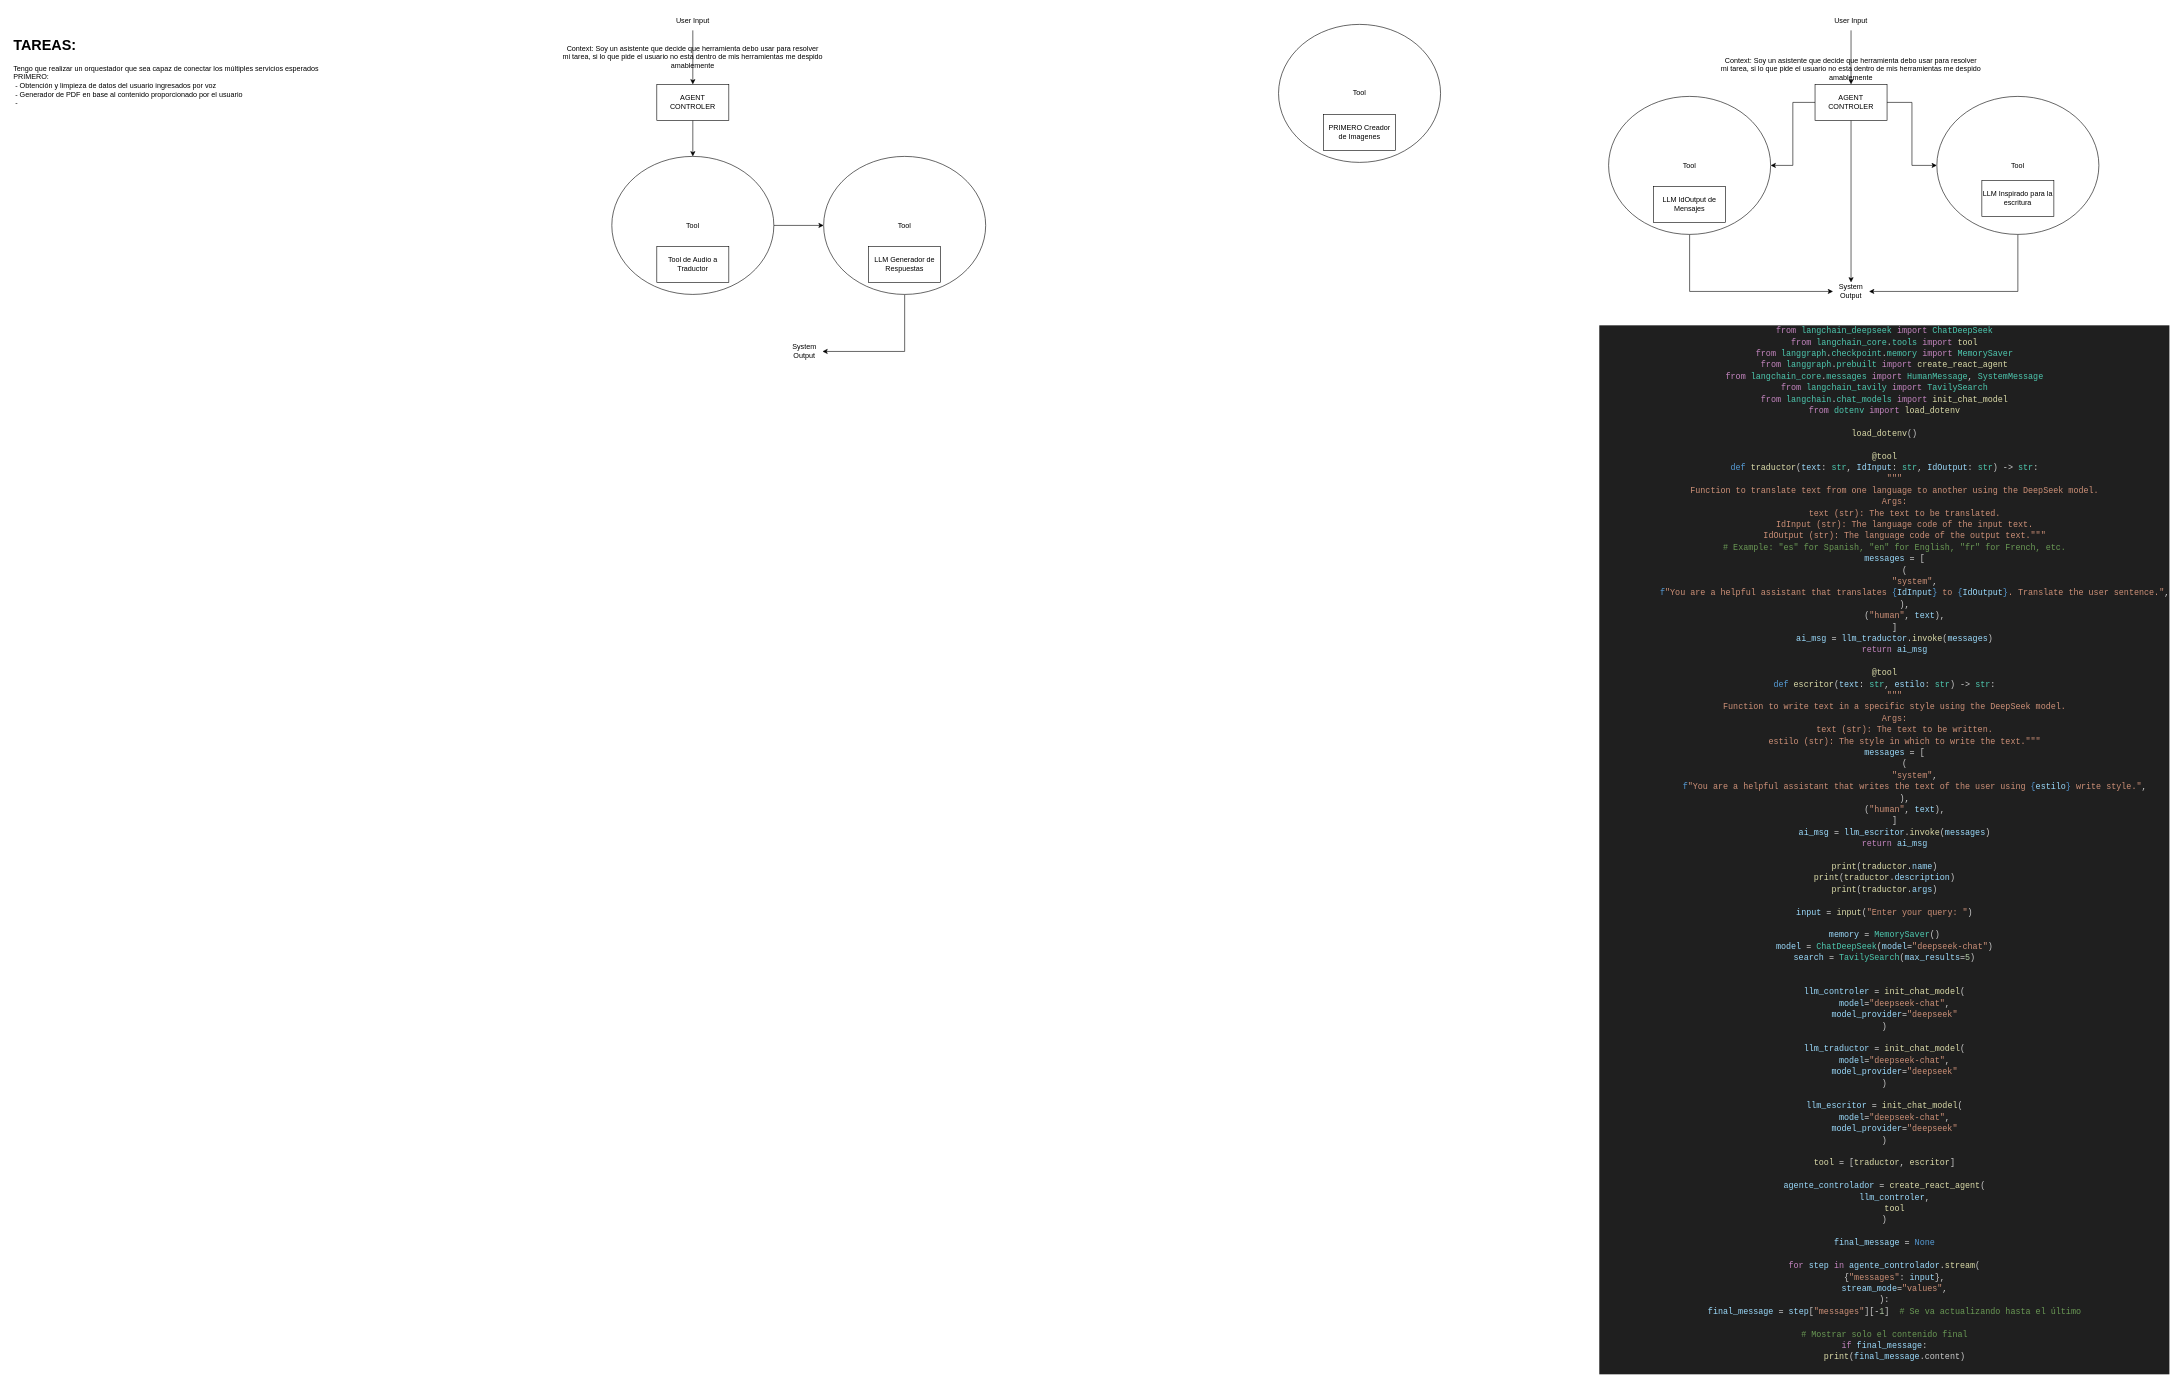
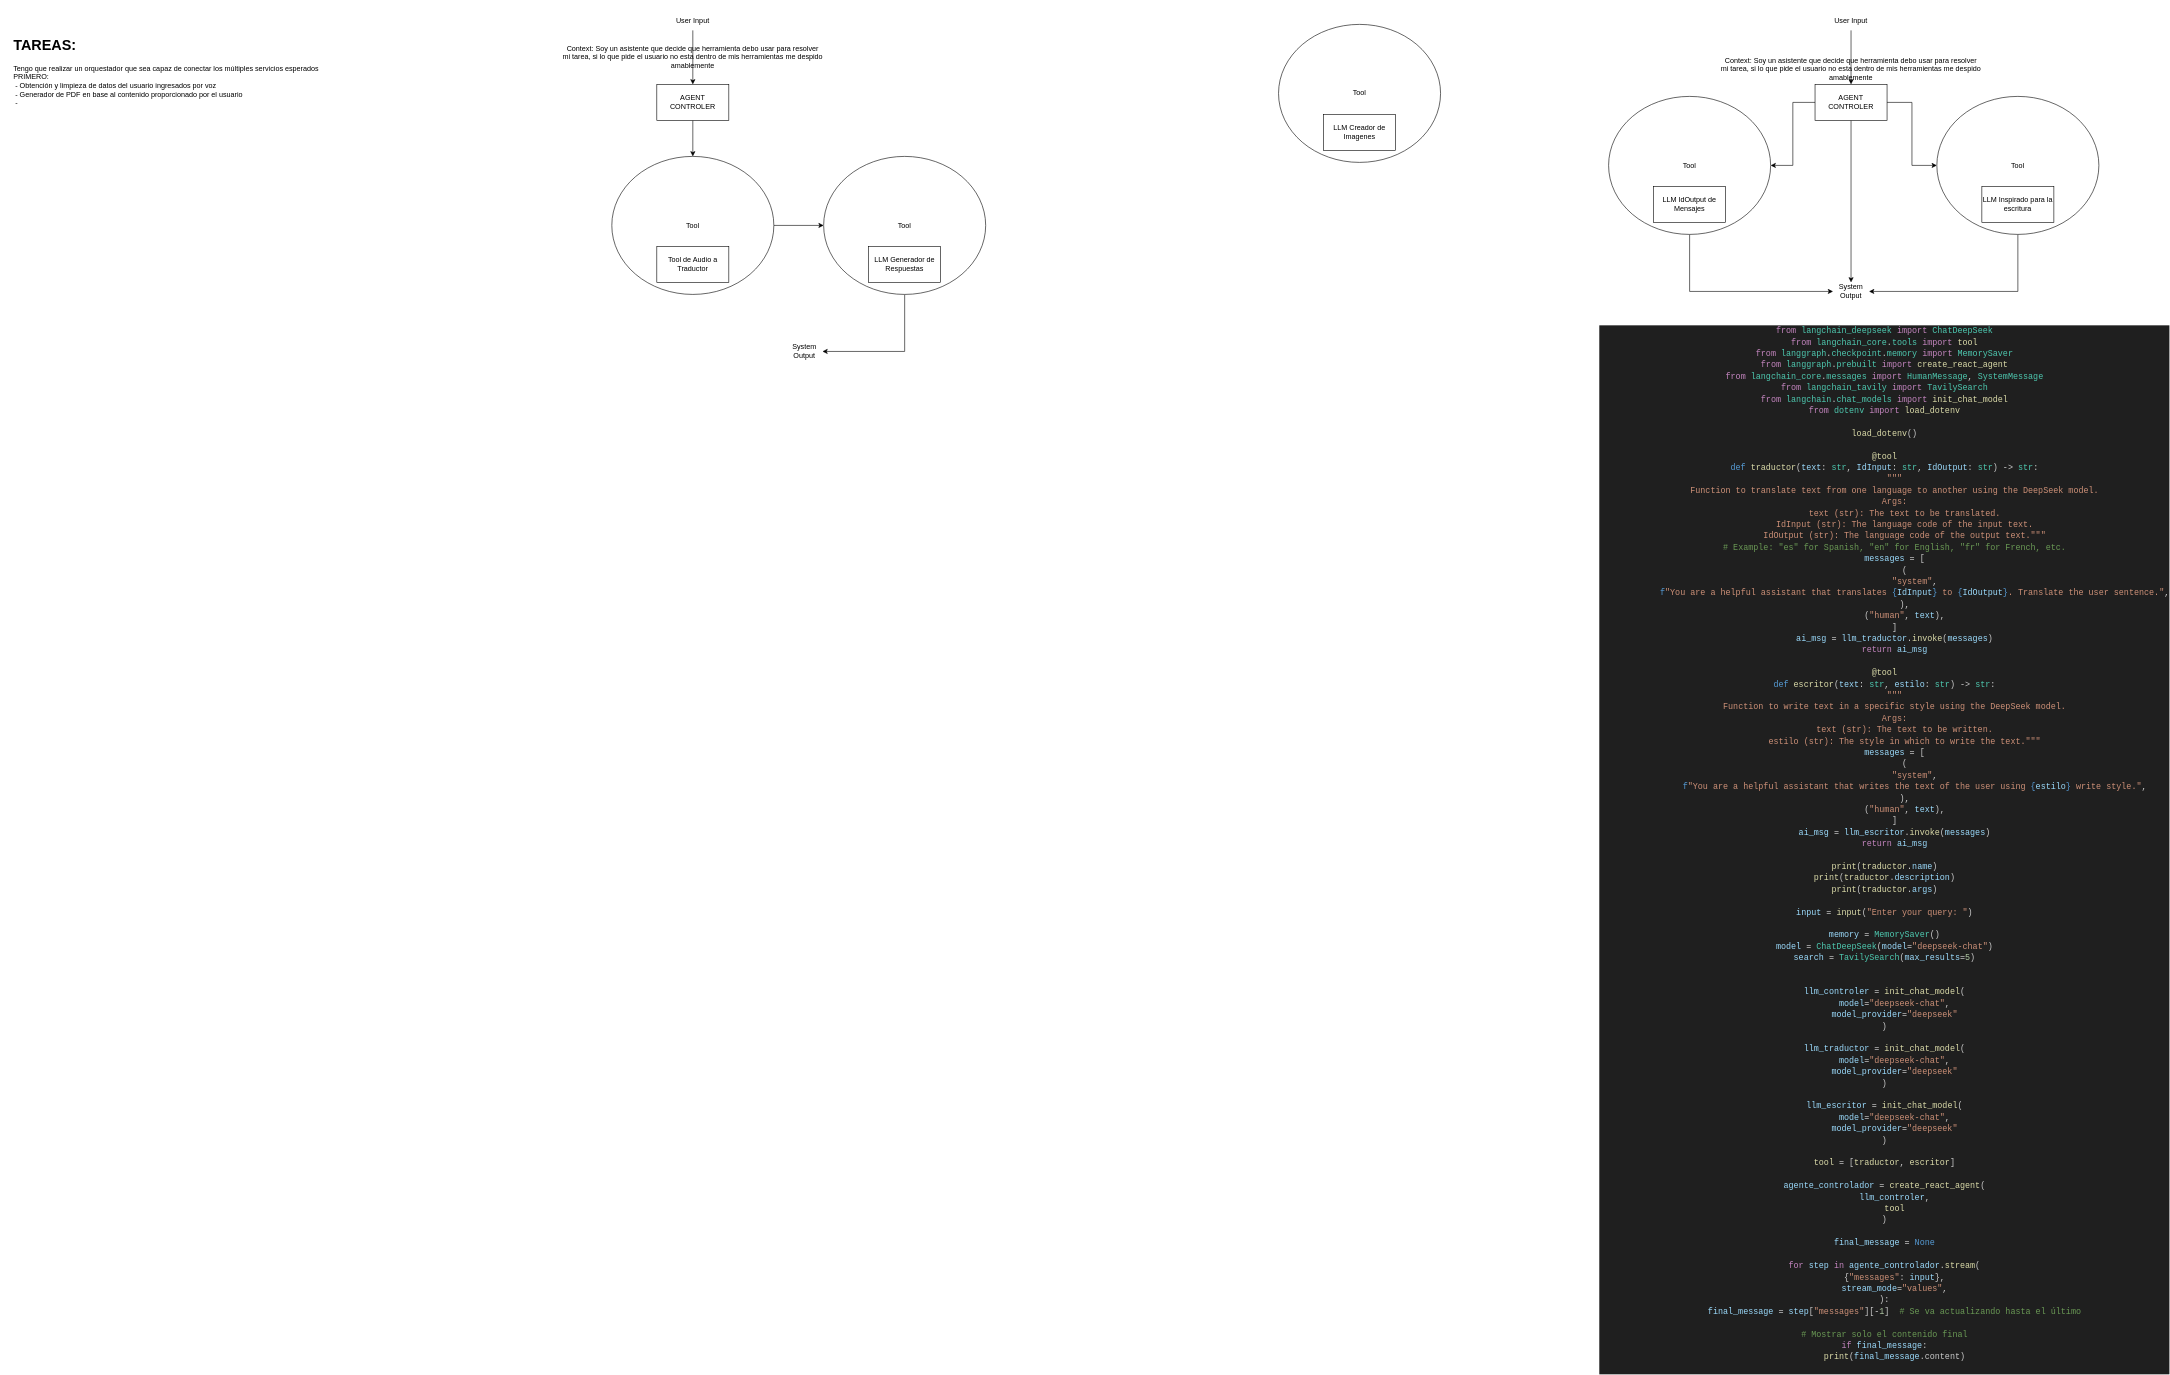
(1359, 132) -> (1359, 132)
(2018, 198) -> (2018, 204)
